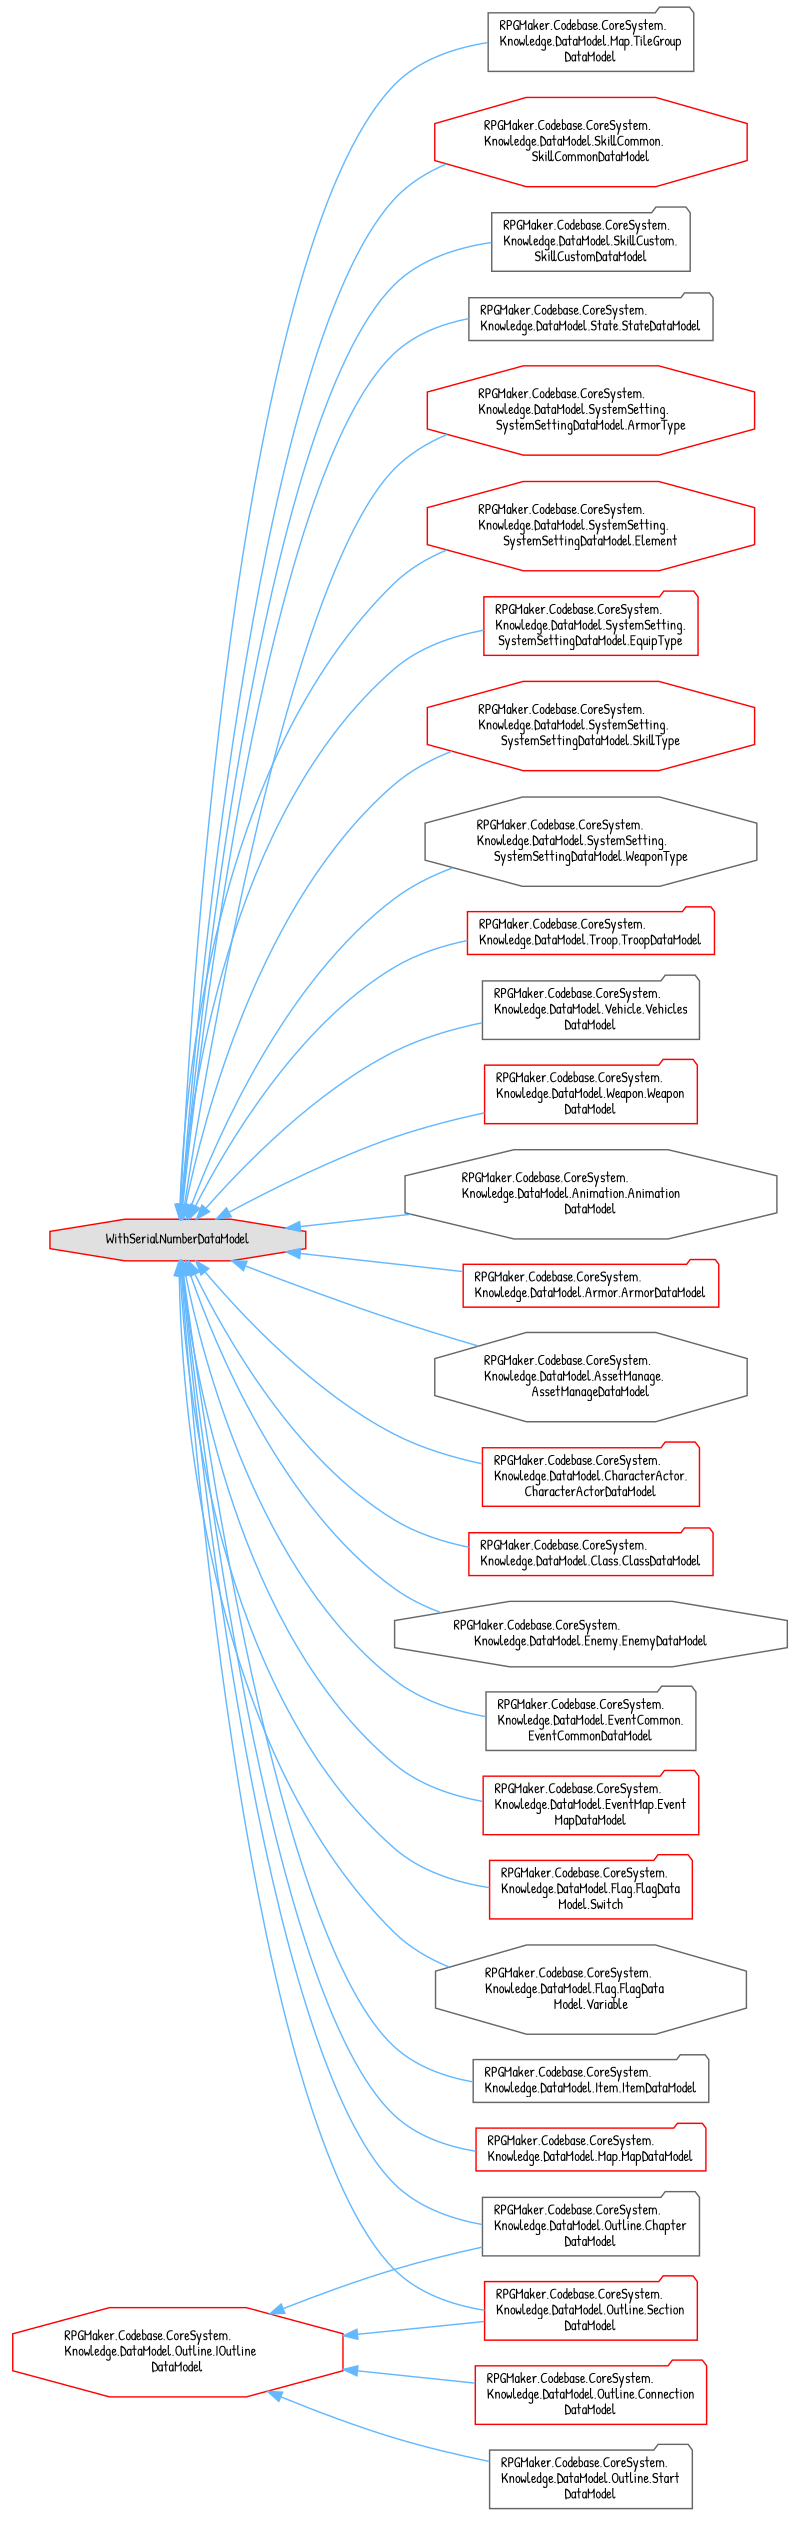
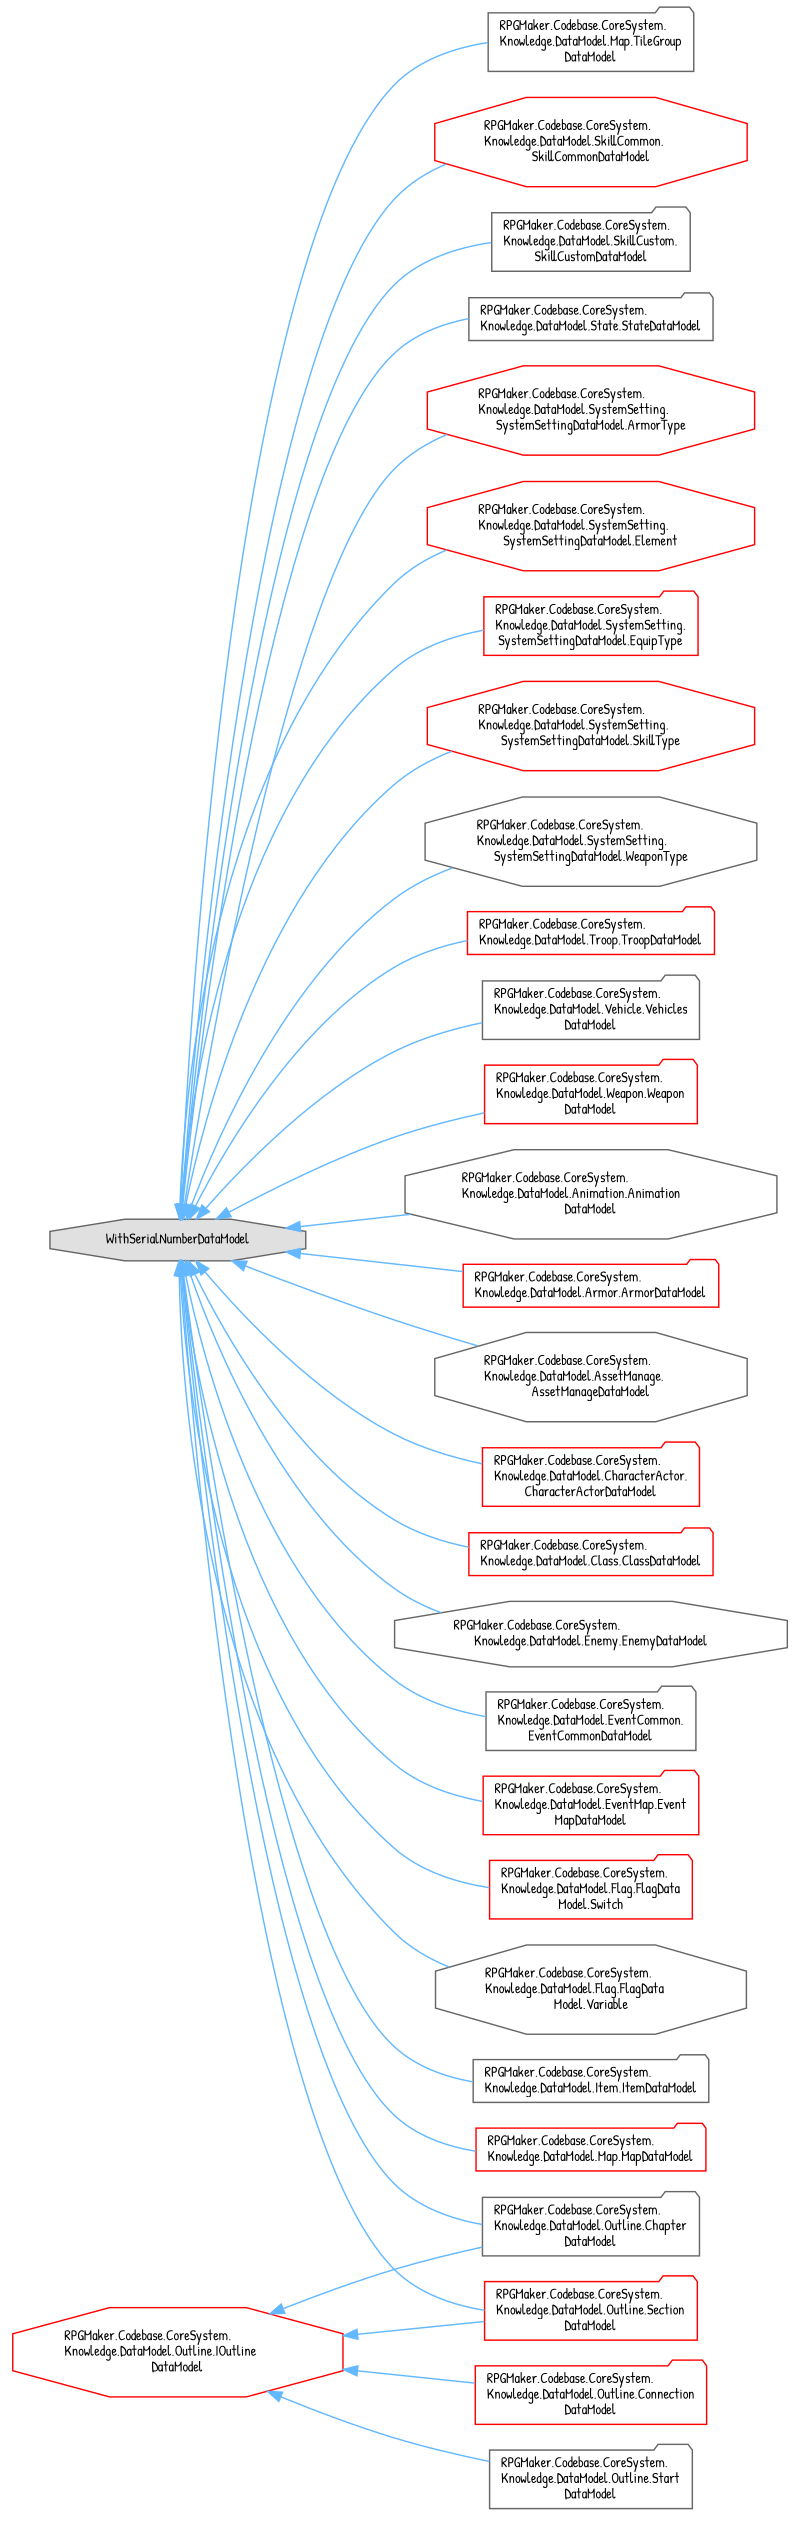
(178, 1240) -> (178, 1240)
